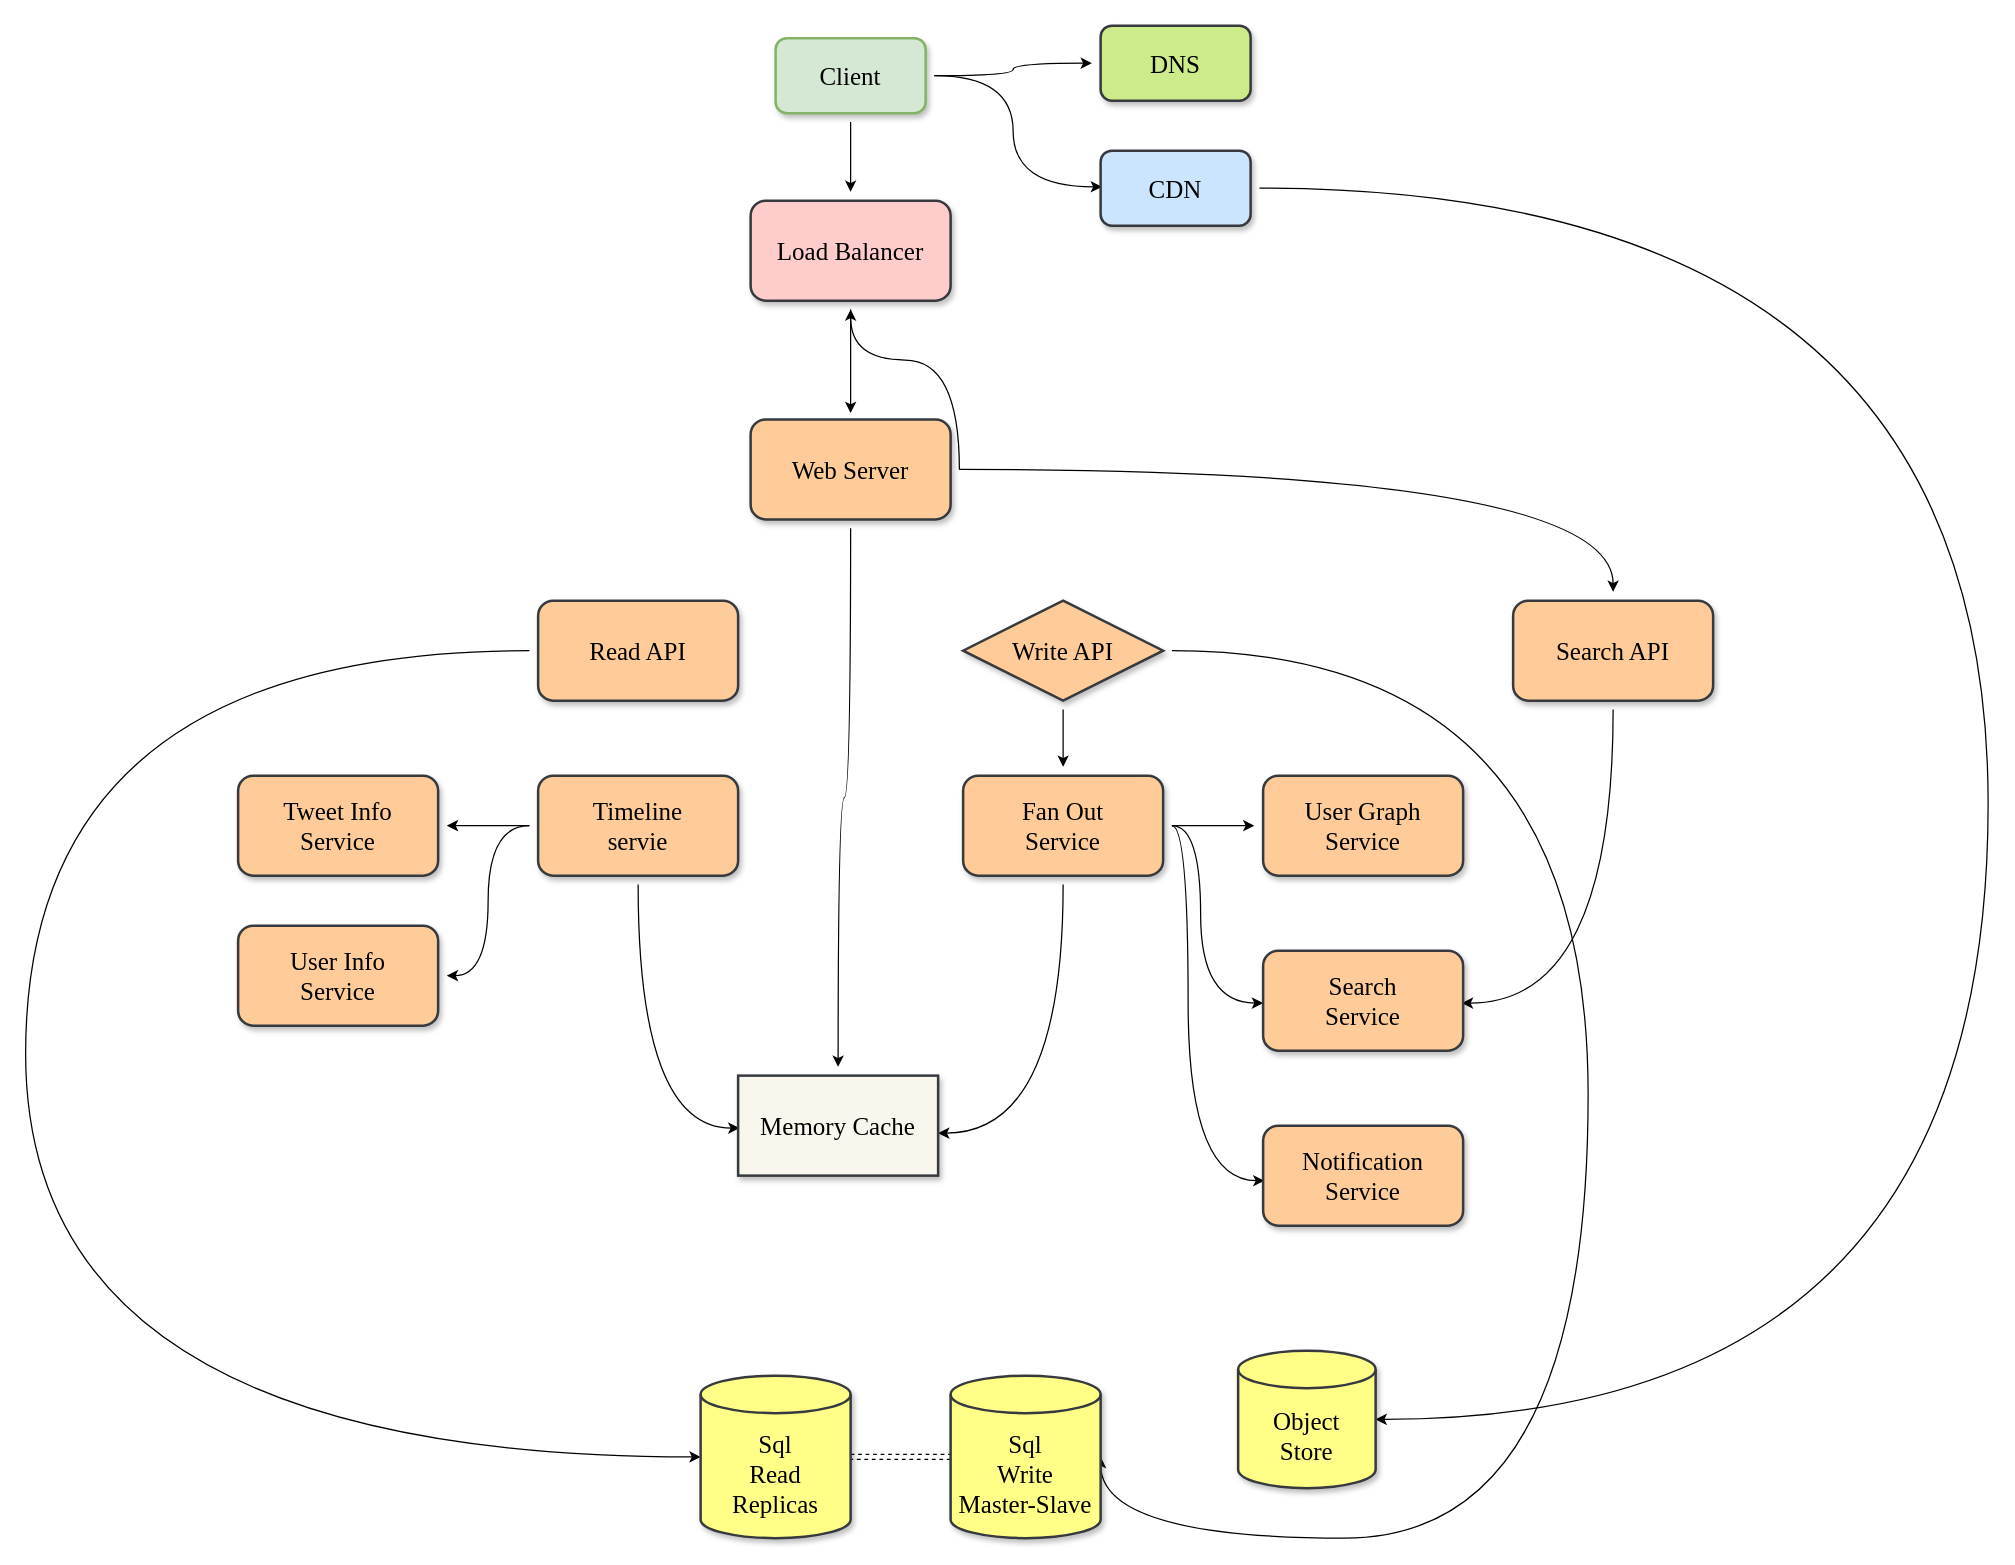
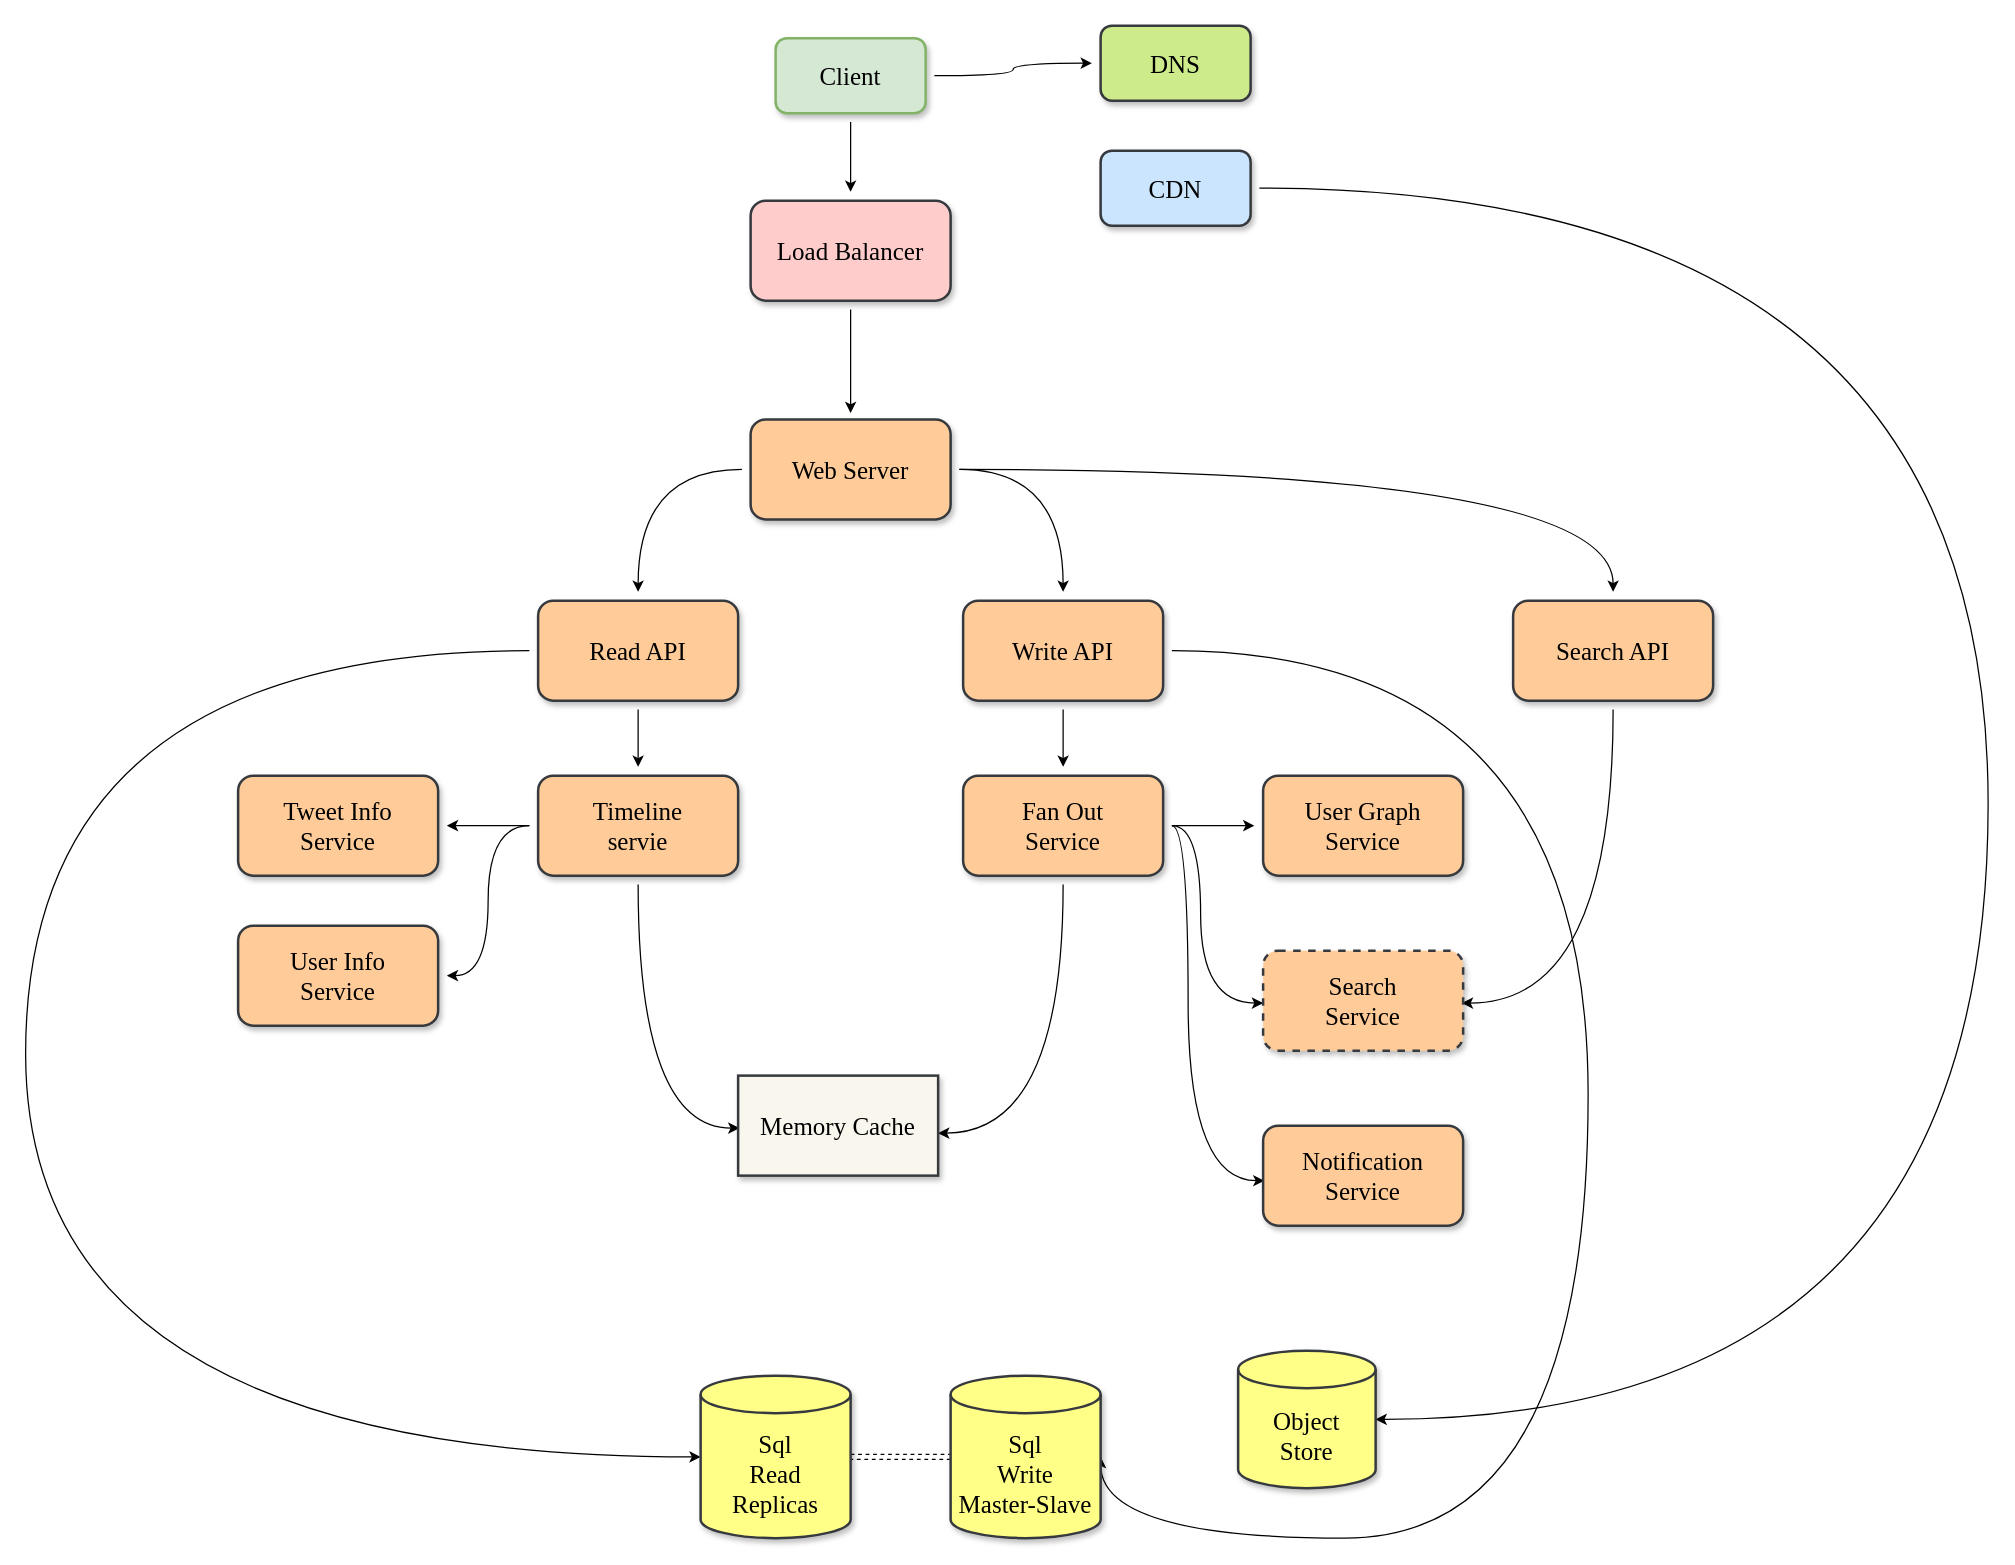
(1015, 145) -> none
(937, 374) -> (1047, 511)
(1063, 651) -> (1063, 651)
none -> (638, 735)
(846, 791) -> (662, 501)
(1363, 1001) -> (1363, 1001)
